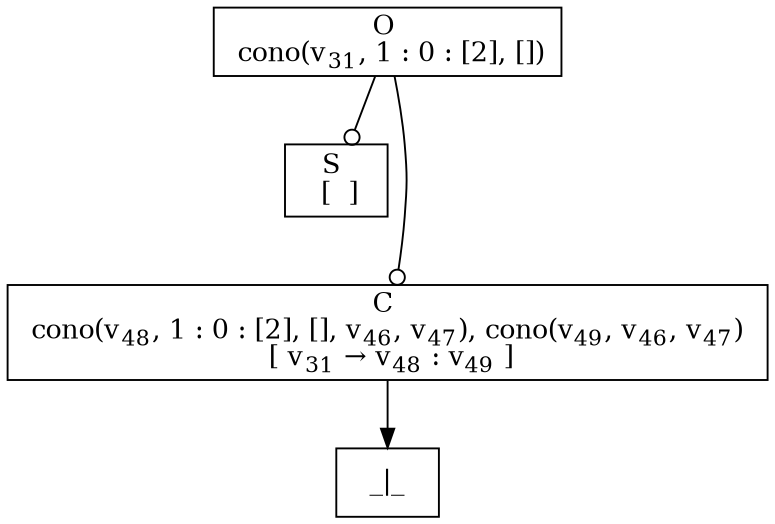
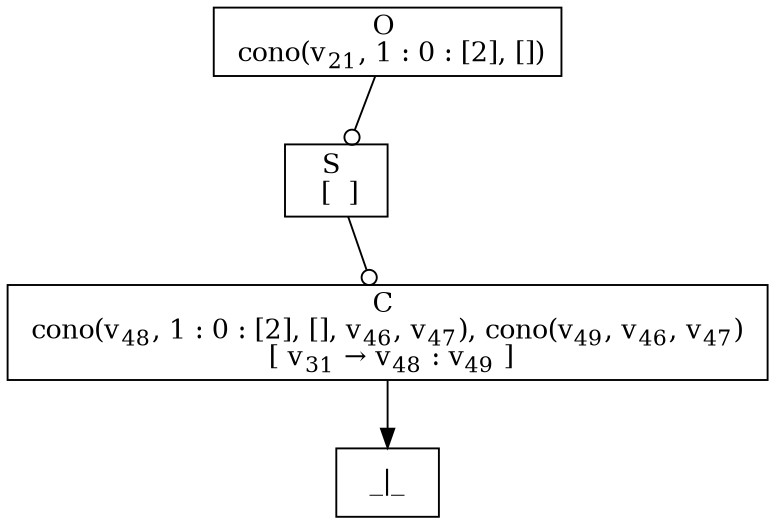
(343, 53) -> (343, 53)
(407, 173) -> (357, 243)
